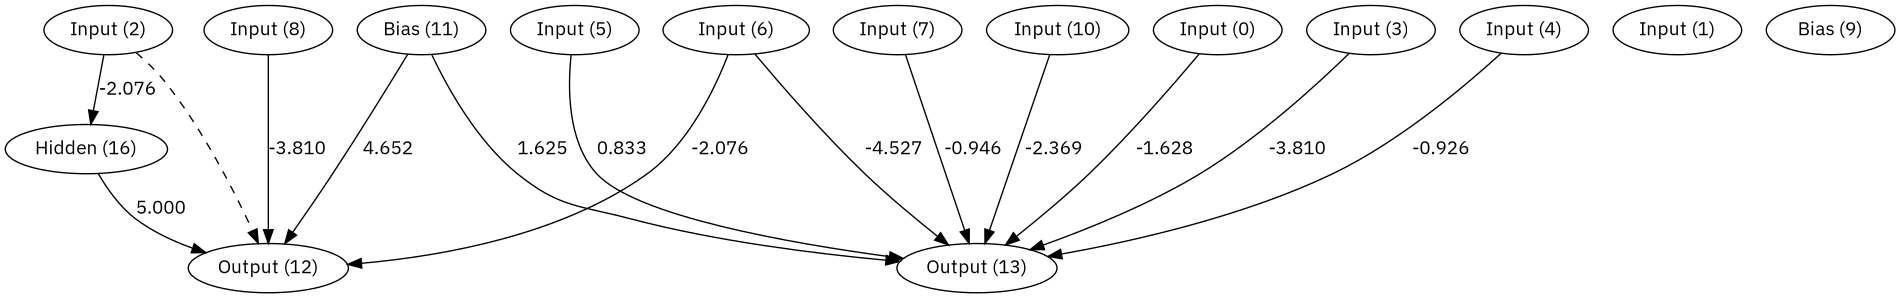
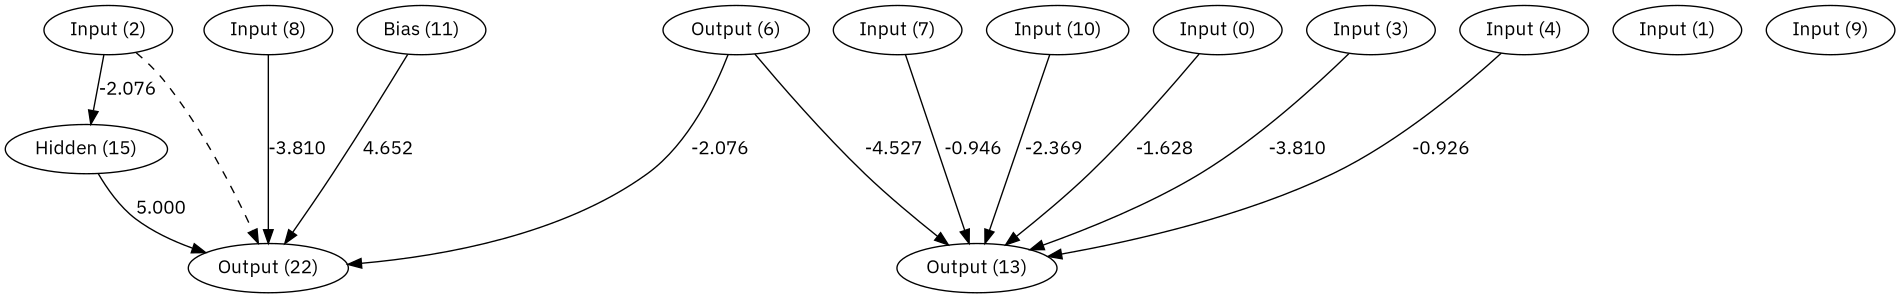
(575, 30) -> none
(736, 30) -> (736, 30)
(1831, 30) -> (1831, 30)
(86, 149) -> (86, 149)
(625, 217) -> none
(268, 268) -> (268, 268)
